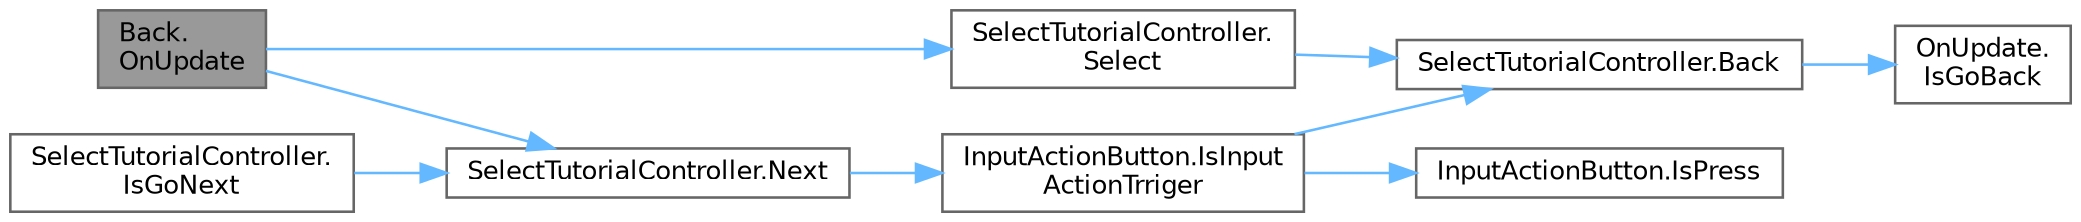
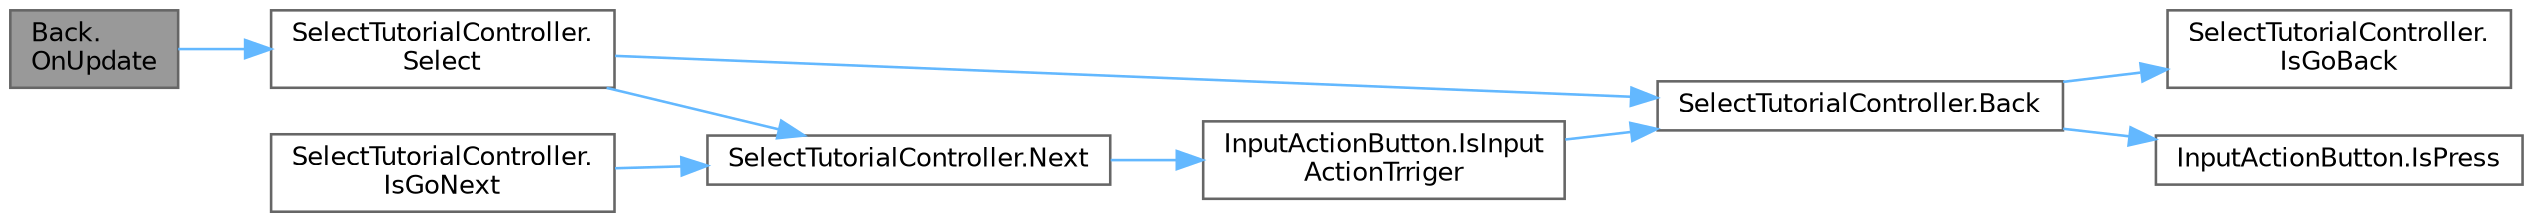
(1983, 65) -> (2339, 49)
(397, 106) -> (693, 109)
(1347, 173) -> (2096, 133)
